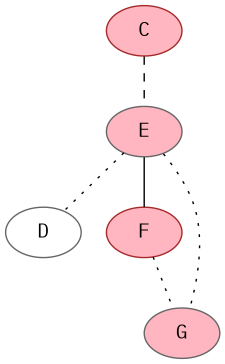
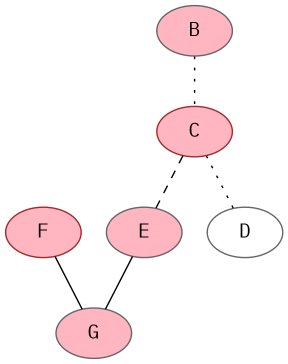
none -> (195, 31)
(94, 182) -> (220, 182)
(144, 182) -> none
(198, 227) -> (119, 283)
(163, 283) -> (69, 283)
